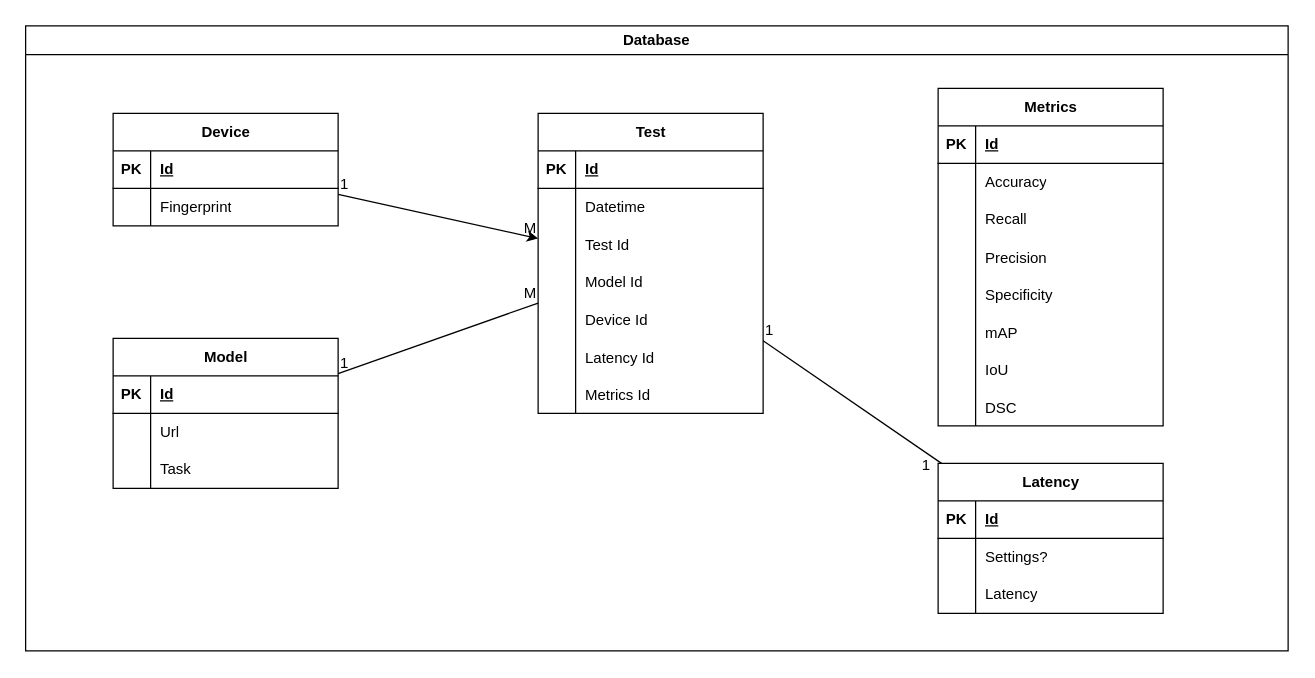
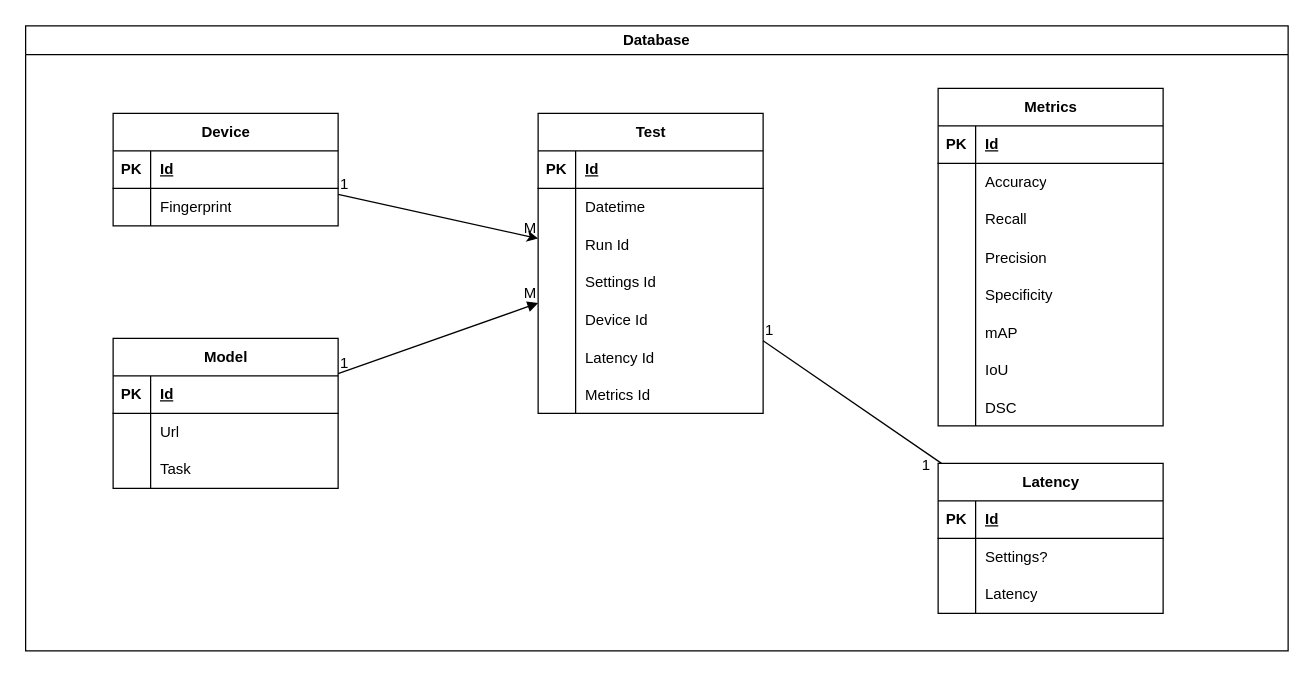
(612, 245) -> (608, 245)
(615, 282) -> (628, 282)
(531, 305) -> (527, 307)
